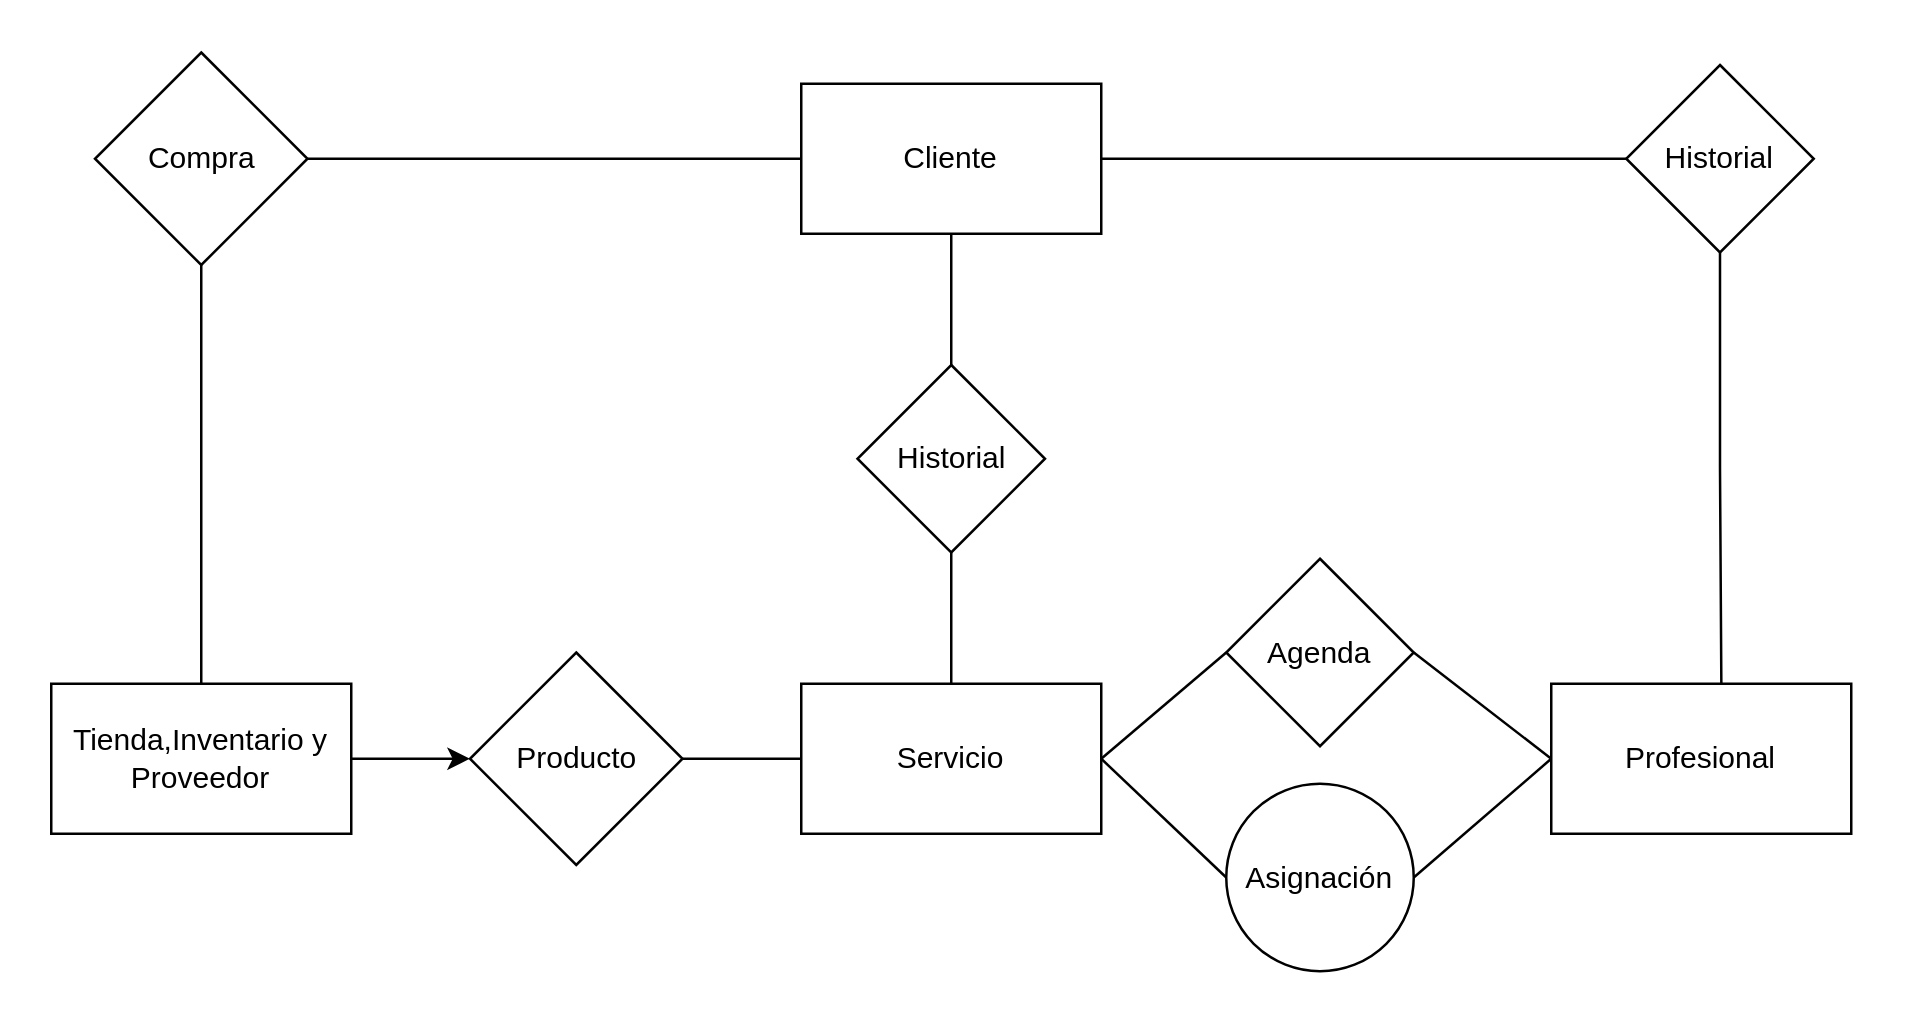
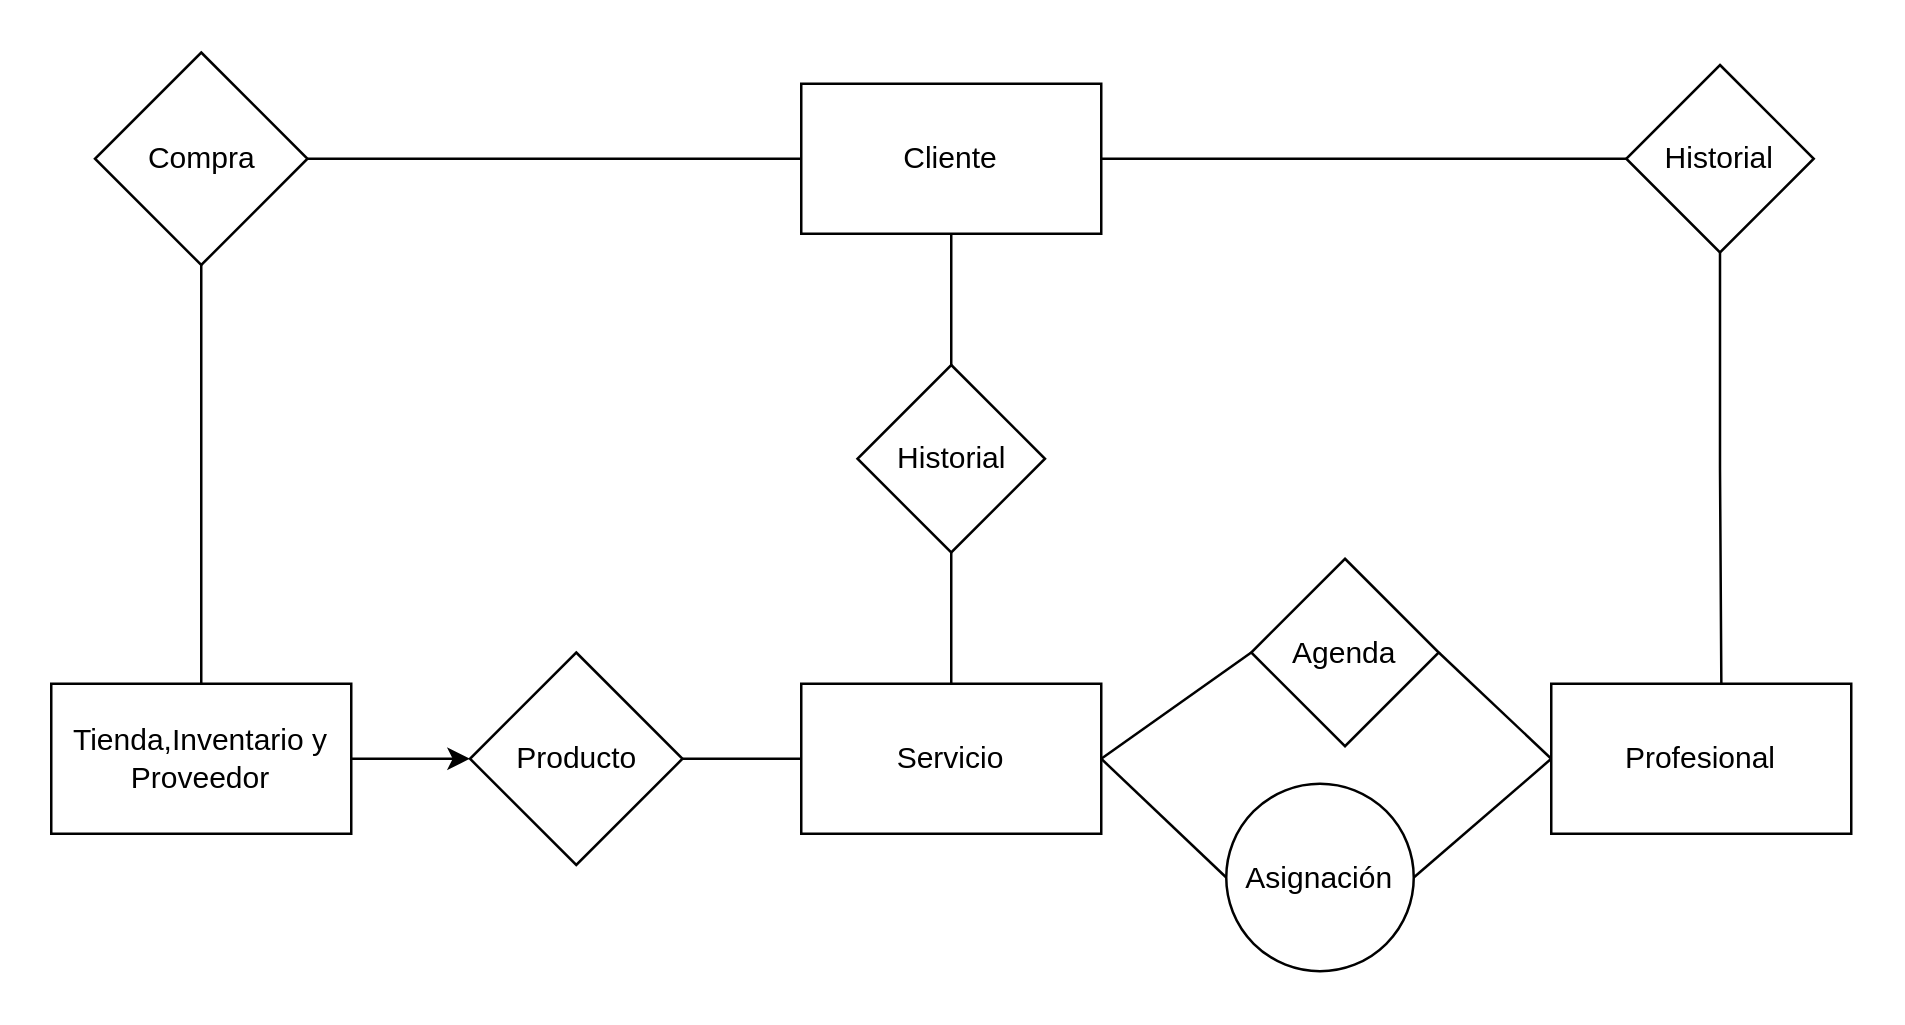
(1320, 653) -> (1345, 653)
